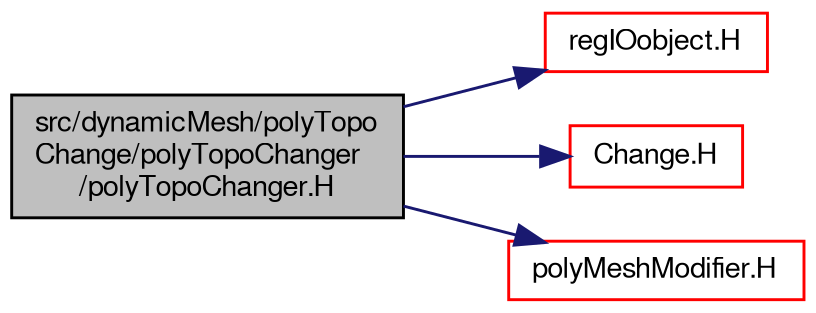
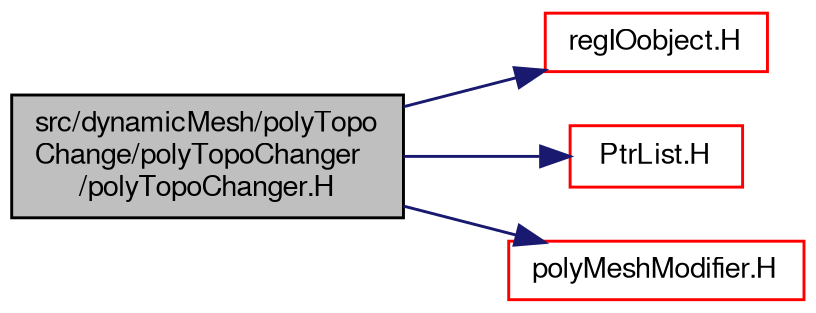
(656, 156) -> (656, 156)
